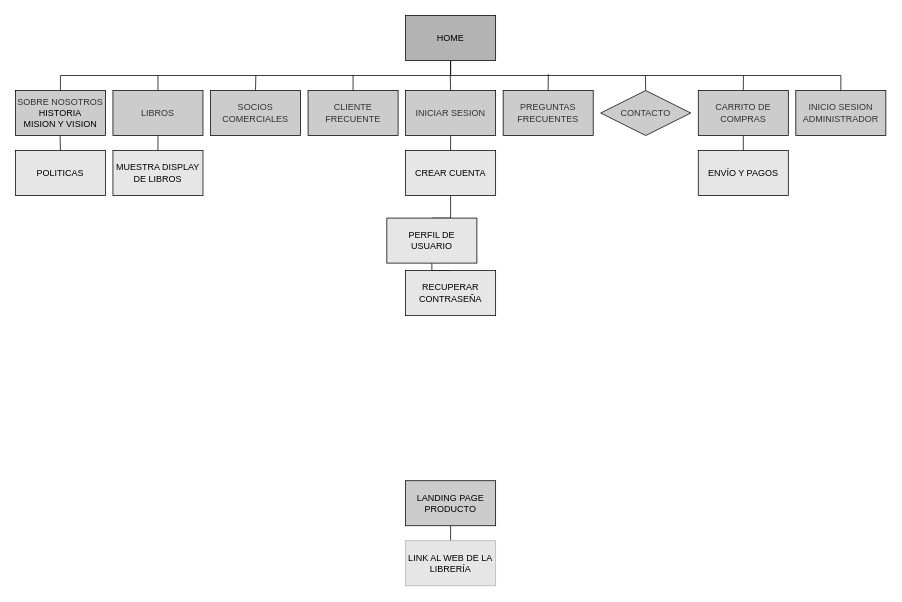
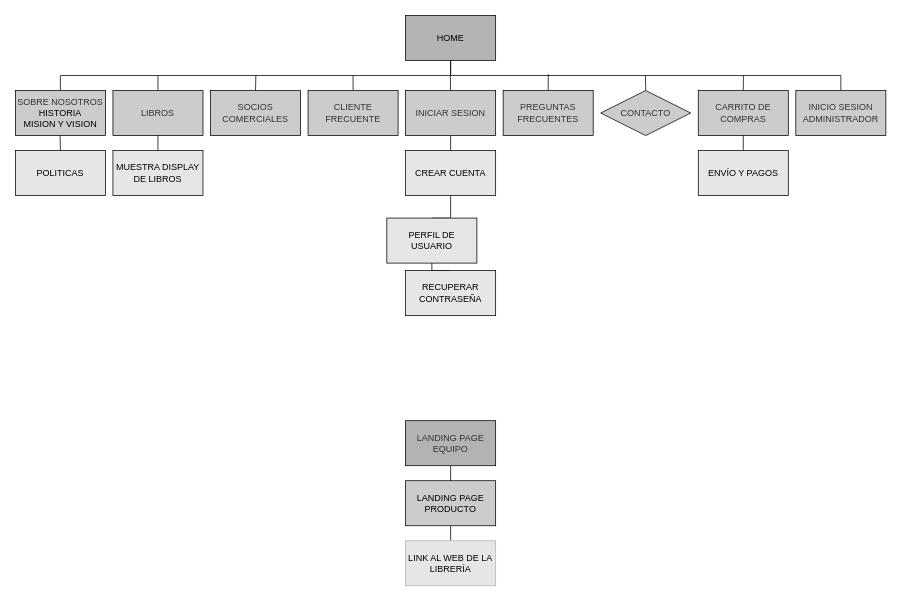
none -> (450, 443)
none -> (450, 472)
